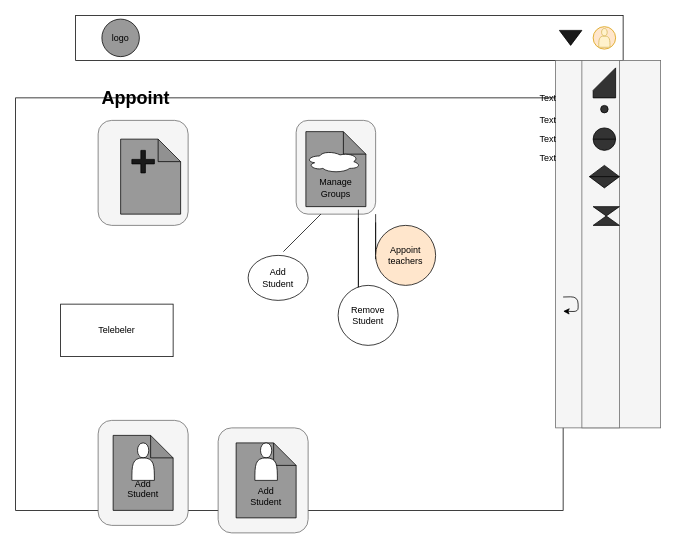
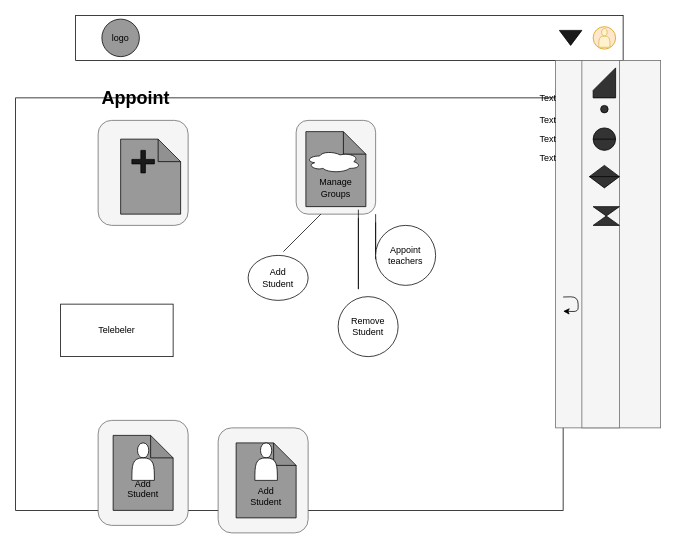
(405, 255) -> (405, 255)
(368, 315) -> (368, 327)
